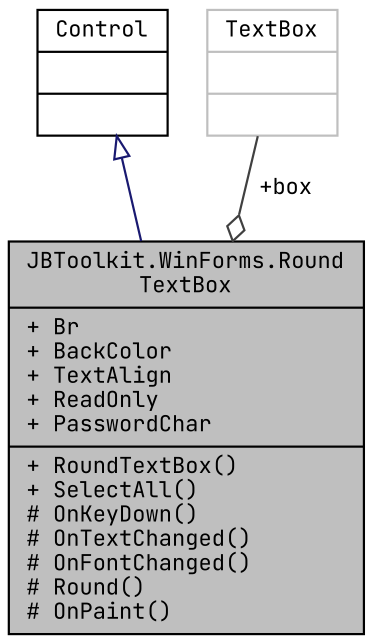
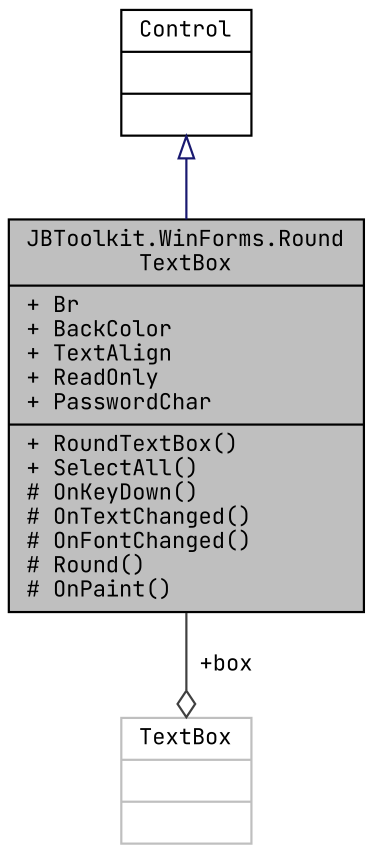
(248, 175) -> (186, 652)
